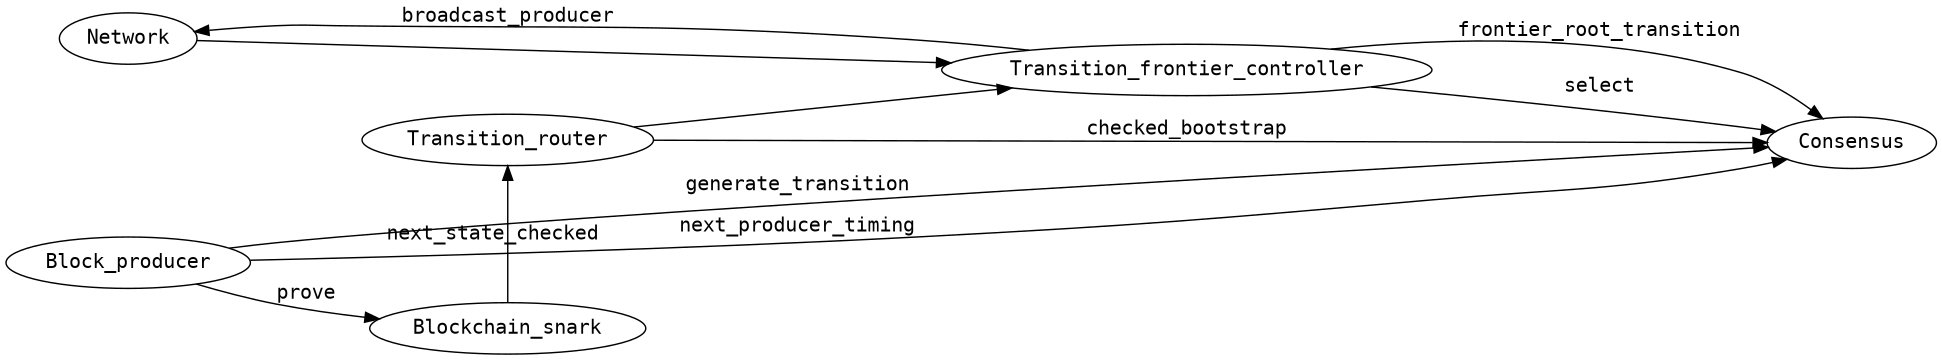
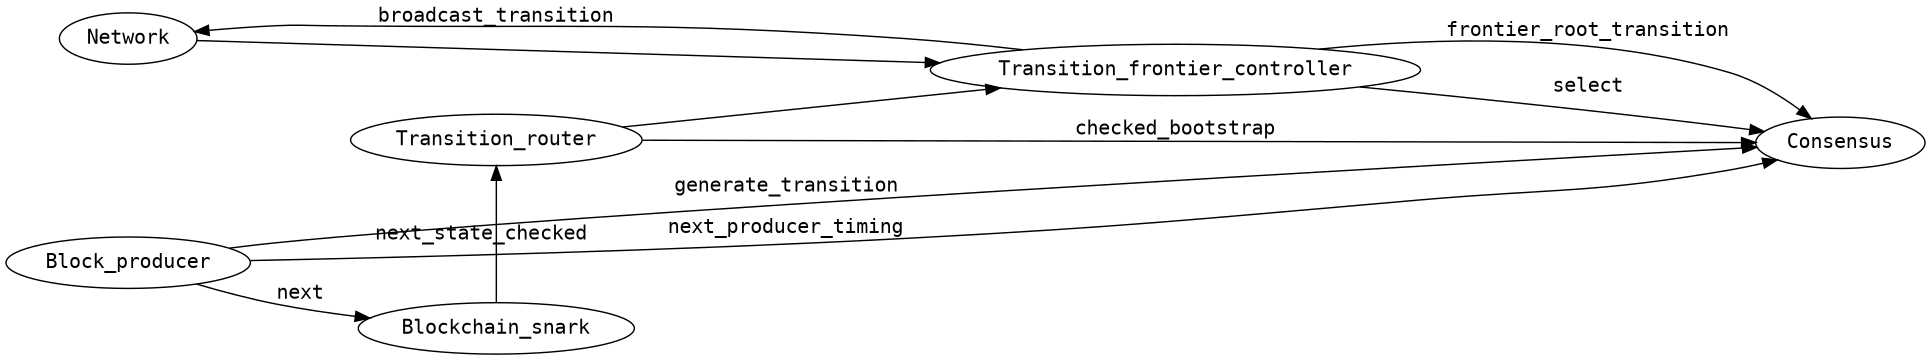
(508, 16) -> (496, 16)
(306, 293) -> (301, 293)
